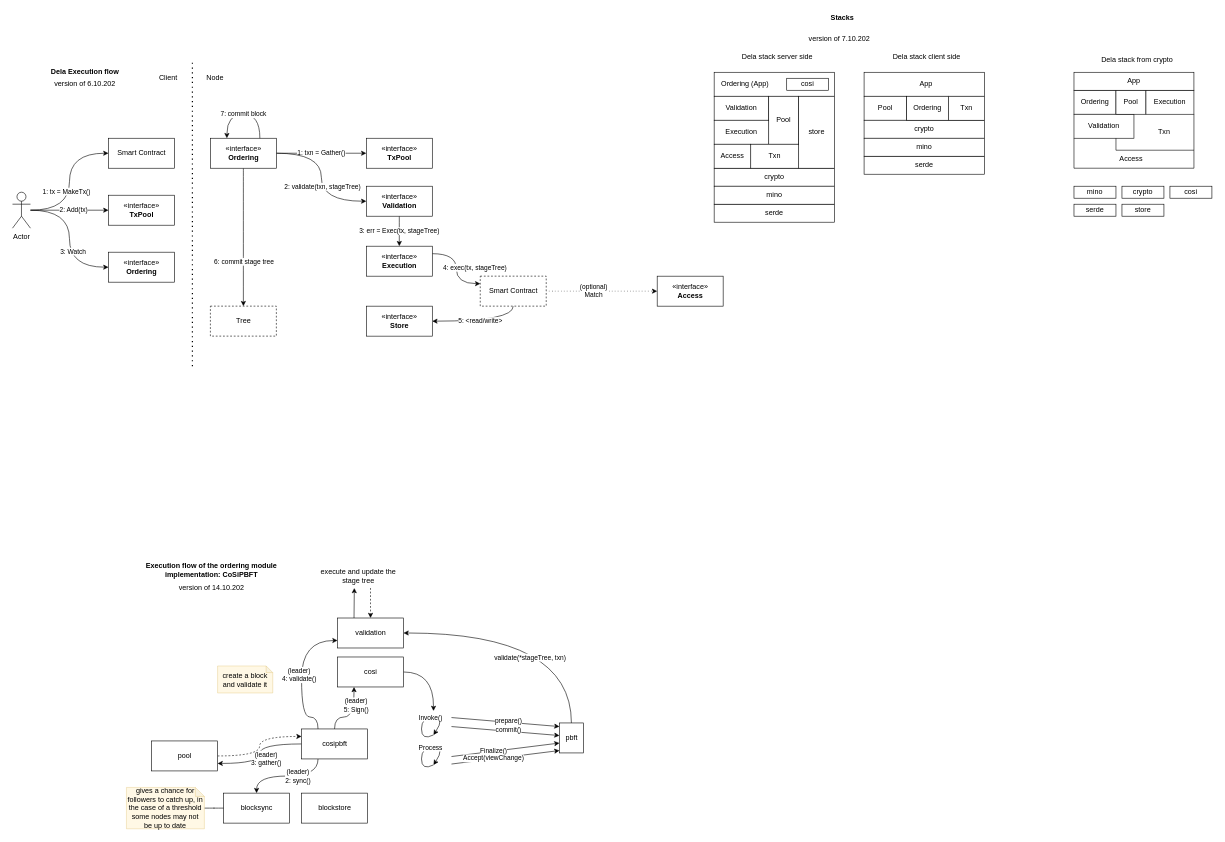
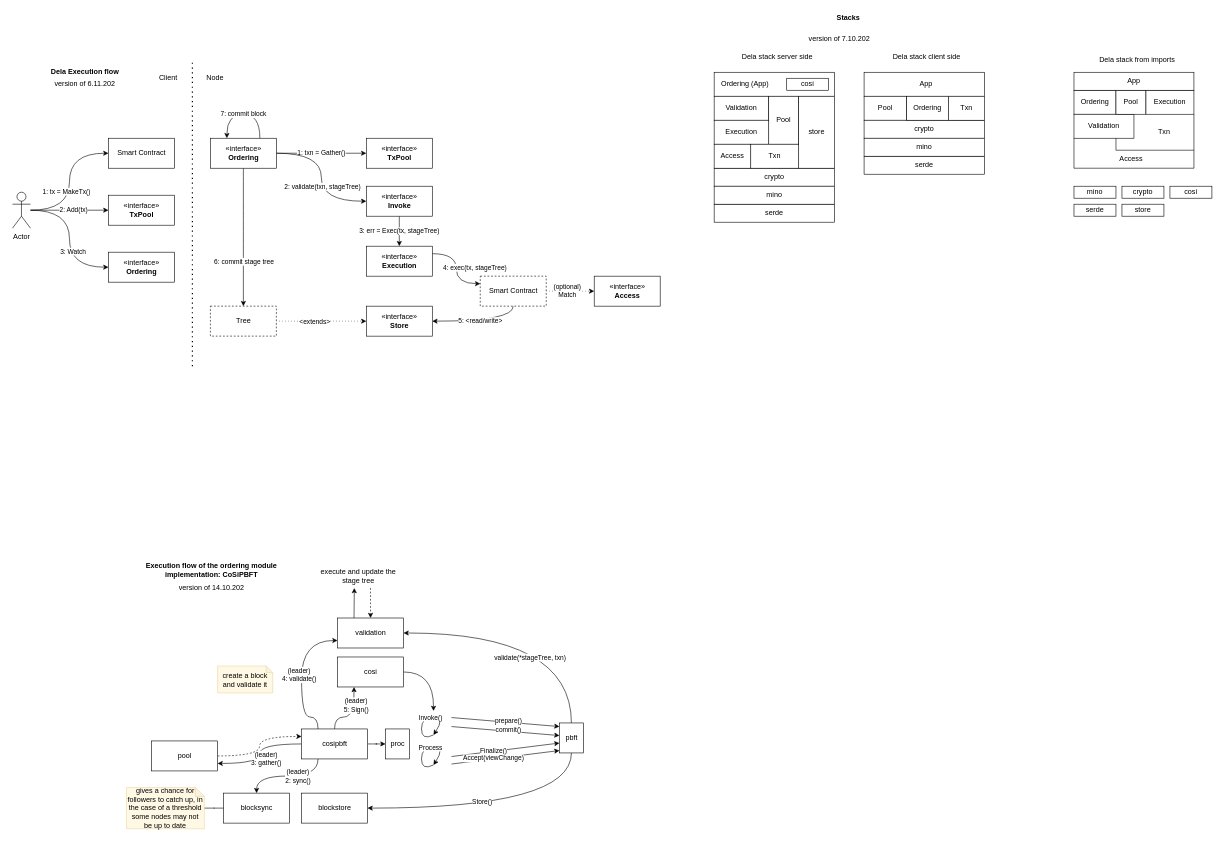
(843, 18) -> (849, 18)
(1138, 60) -> (1138, 60)
(85, 84) -> (85, 84)
(400, 201) -> (400, 201)
(690, 291) -> (627, 291)
none -> (314, 321)
none -> (376, 744)
none -> (398, 744)
none -> (505, 798)
